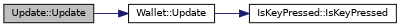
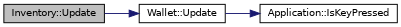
(49, 14) -> (54, 14)
(323, 14) -> (329, 14)
